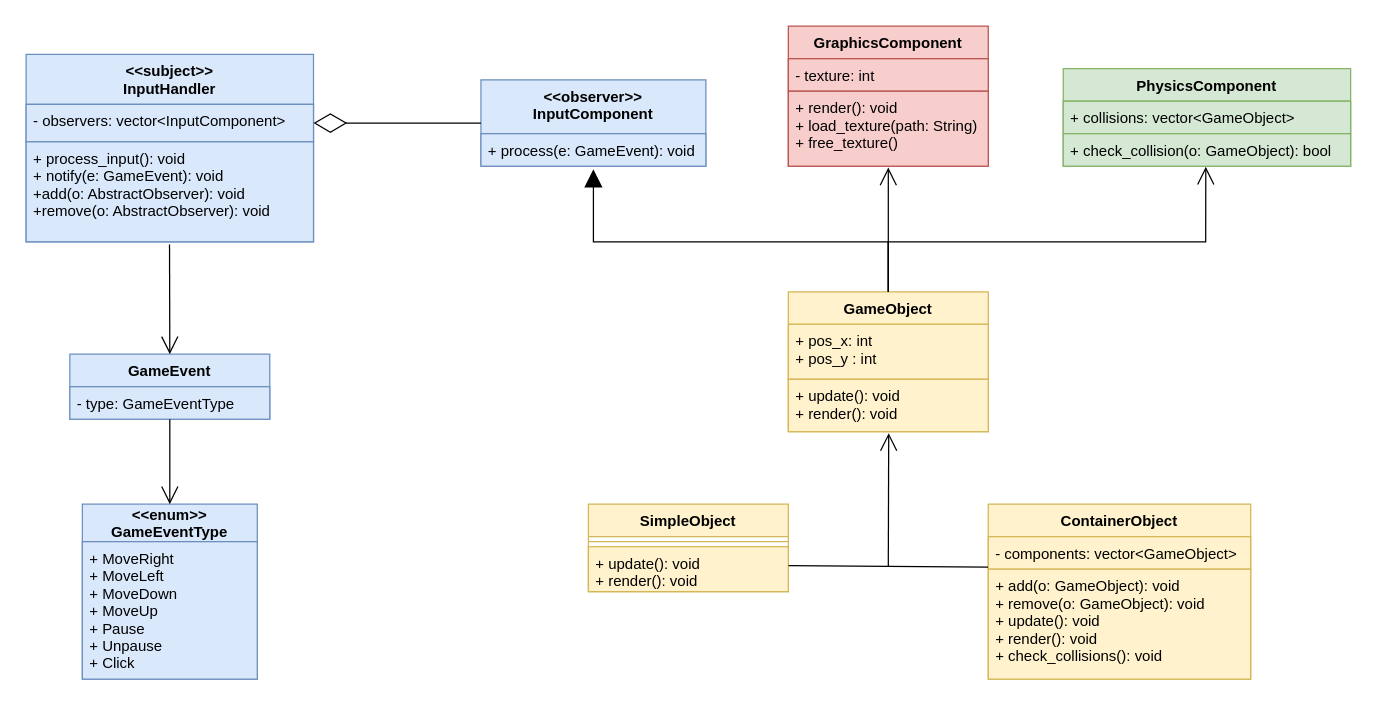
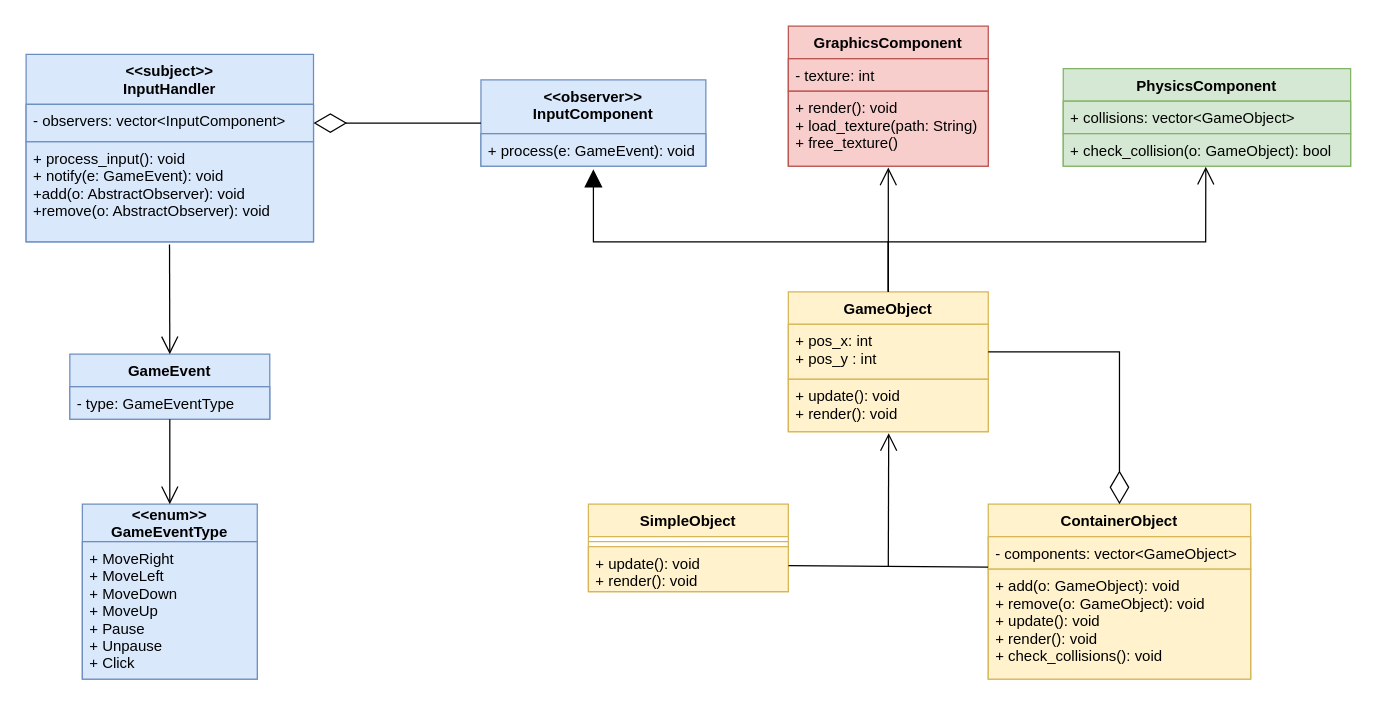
none -> (1114, 352)
